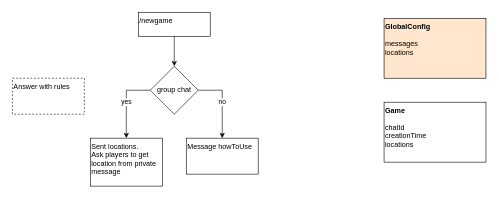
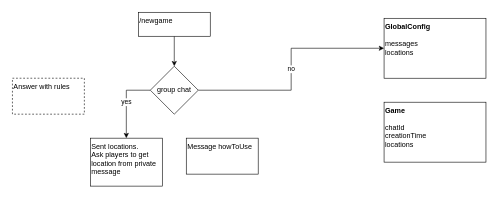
(435, 48) -> (435, 48)
(222, 101) -> (291, 69)
